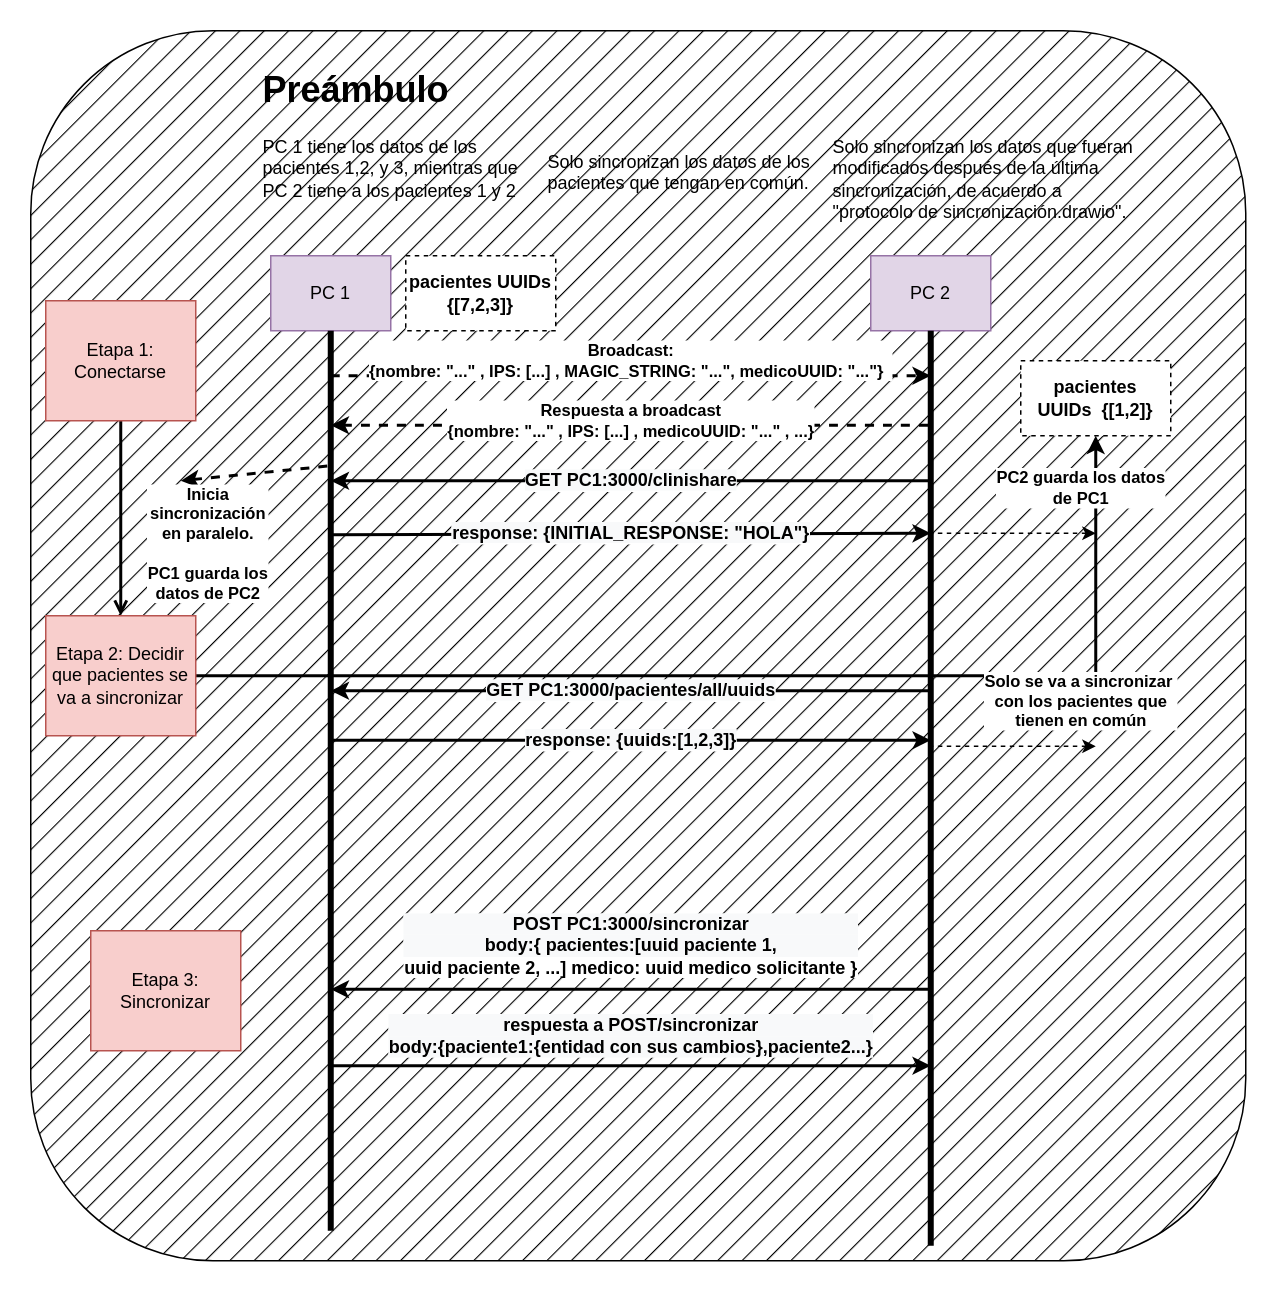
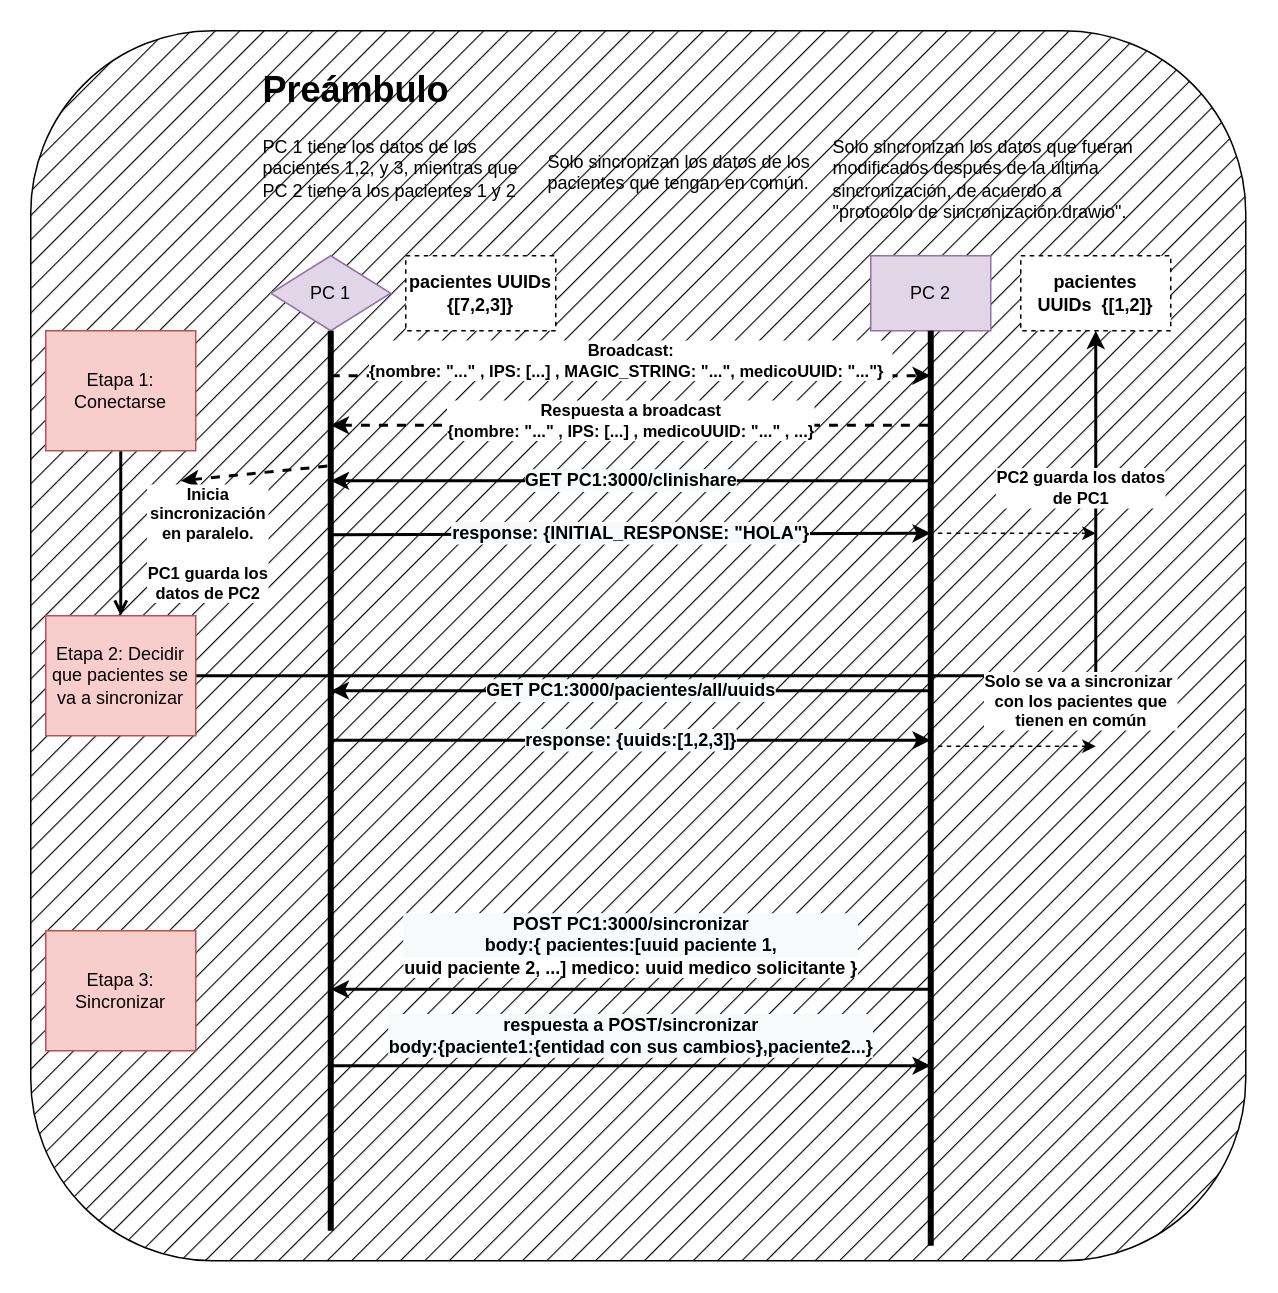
(331, 293) -> (331, 293)
(121, 361) -> (121, 391)
(1096, 398) -> (1096, 293)
(166, 991) -> (121, 991)
